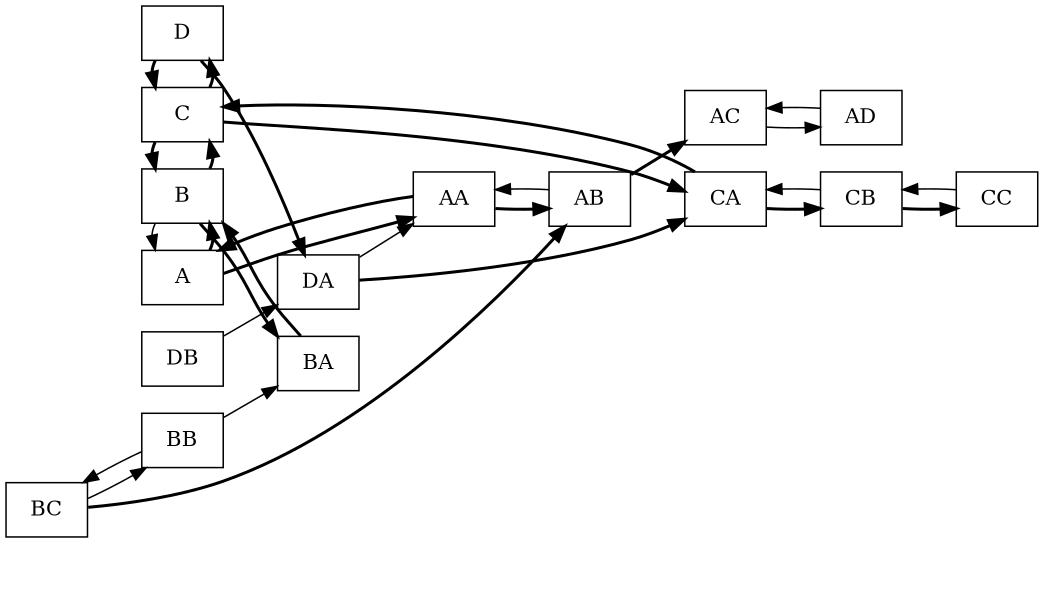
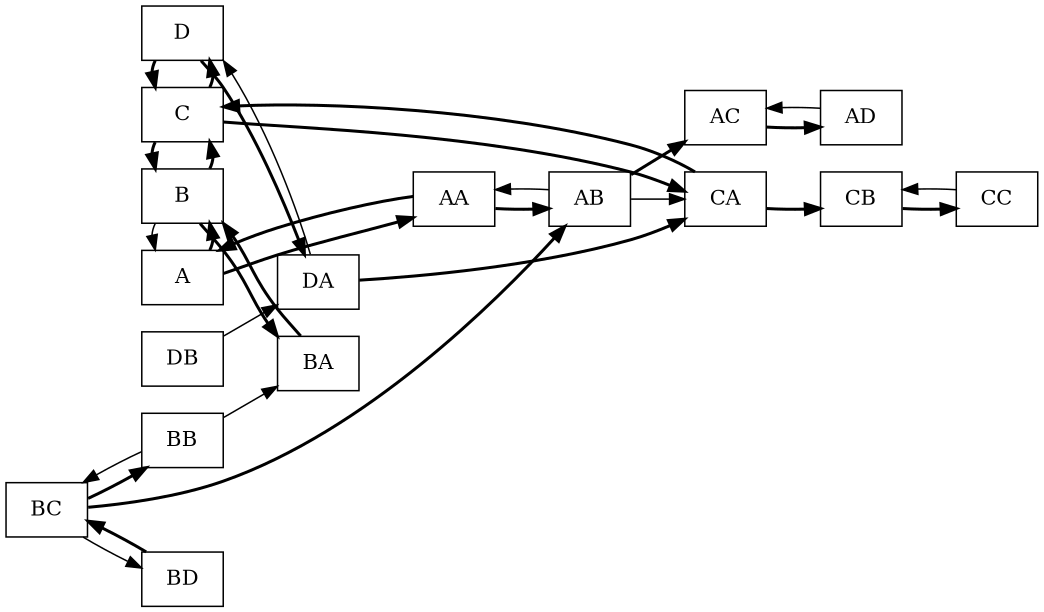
(786, 128) -> (786, 128)
(801, 189) -> (650, 199)
(380, 245) -> (277, 162)
(111, 487) -> (111, 487)
none -> (183, 579)
